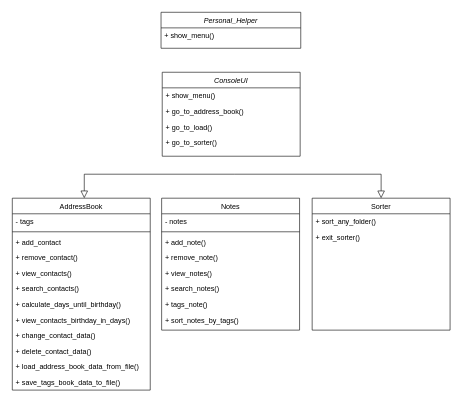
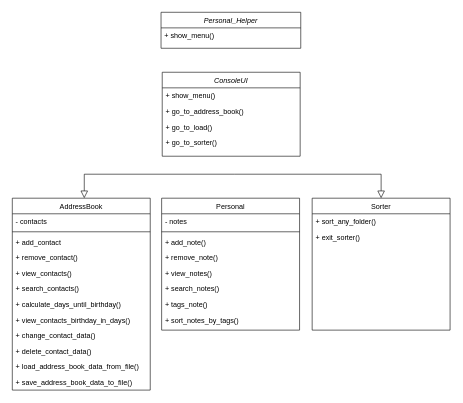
(230, 206) -> (230, 206)
(27, 222) -> (35, 222)
(75, 383) -> (81, 383)
